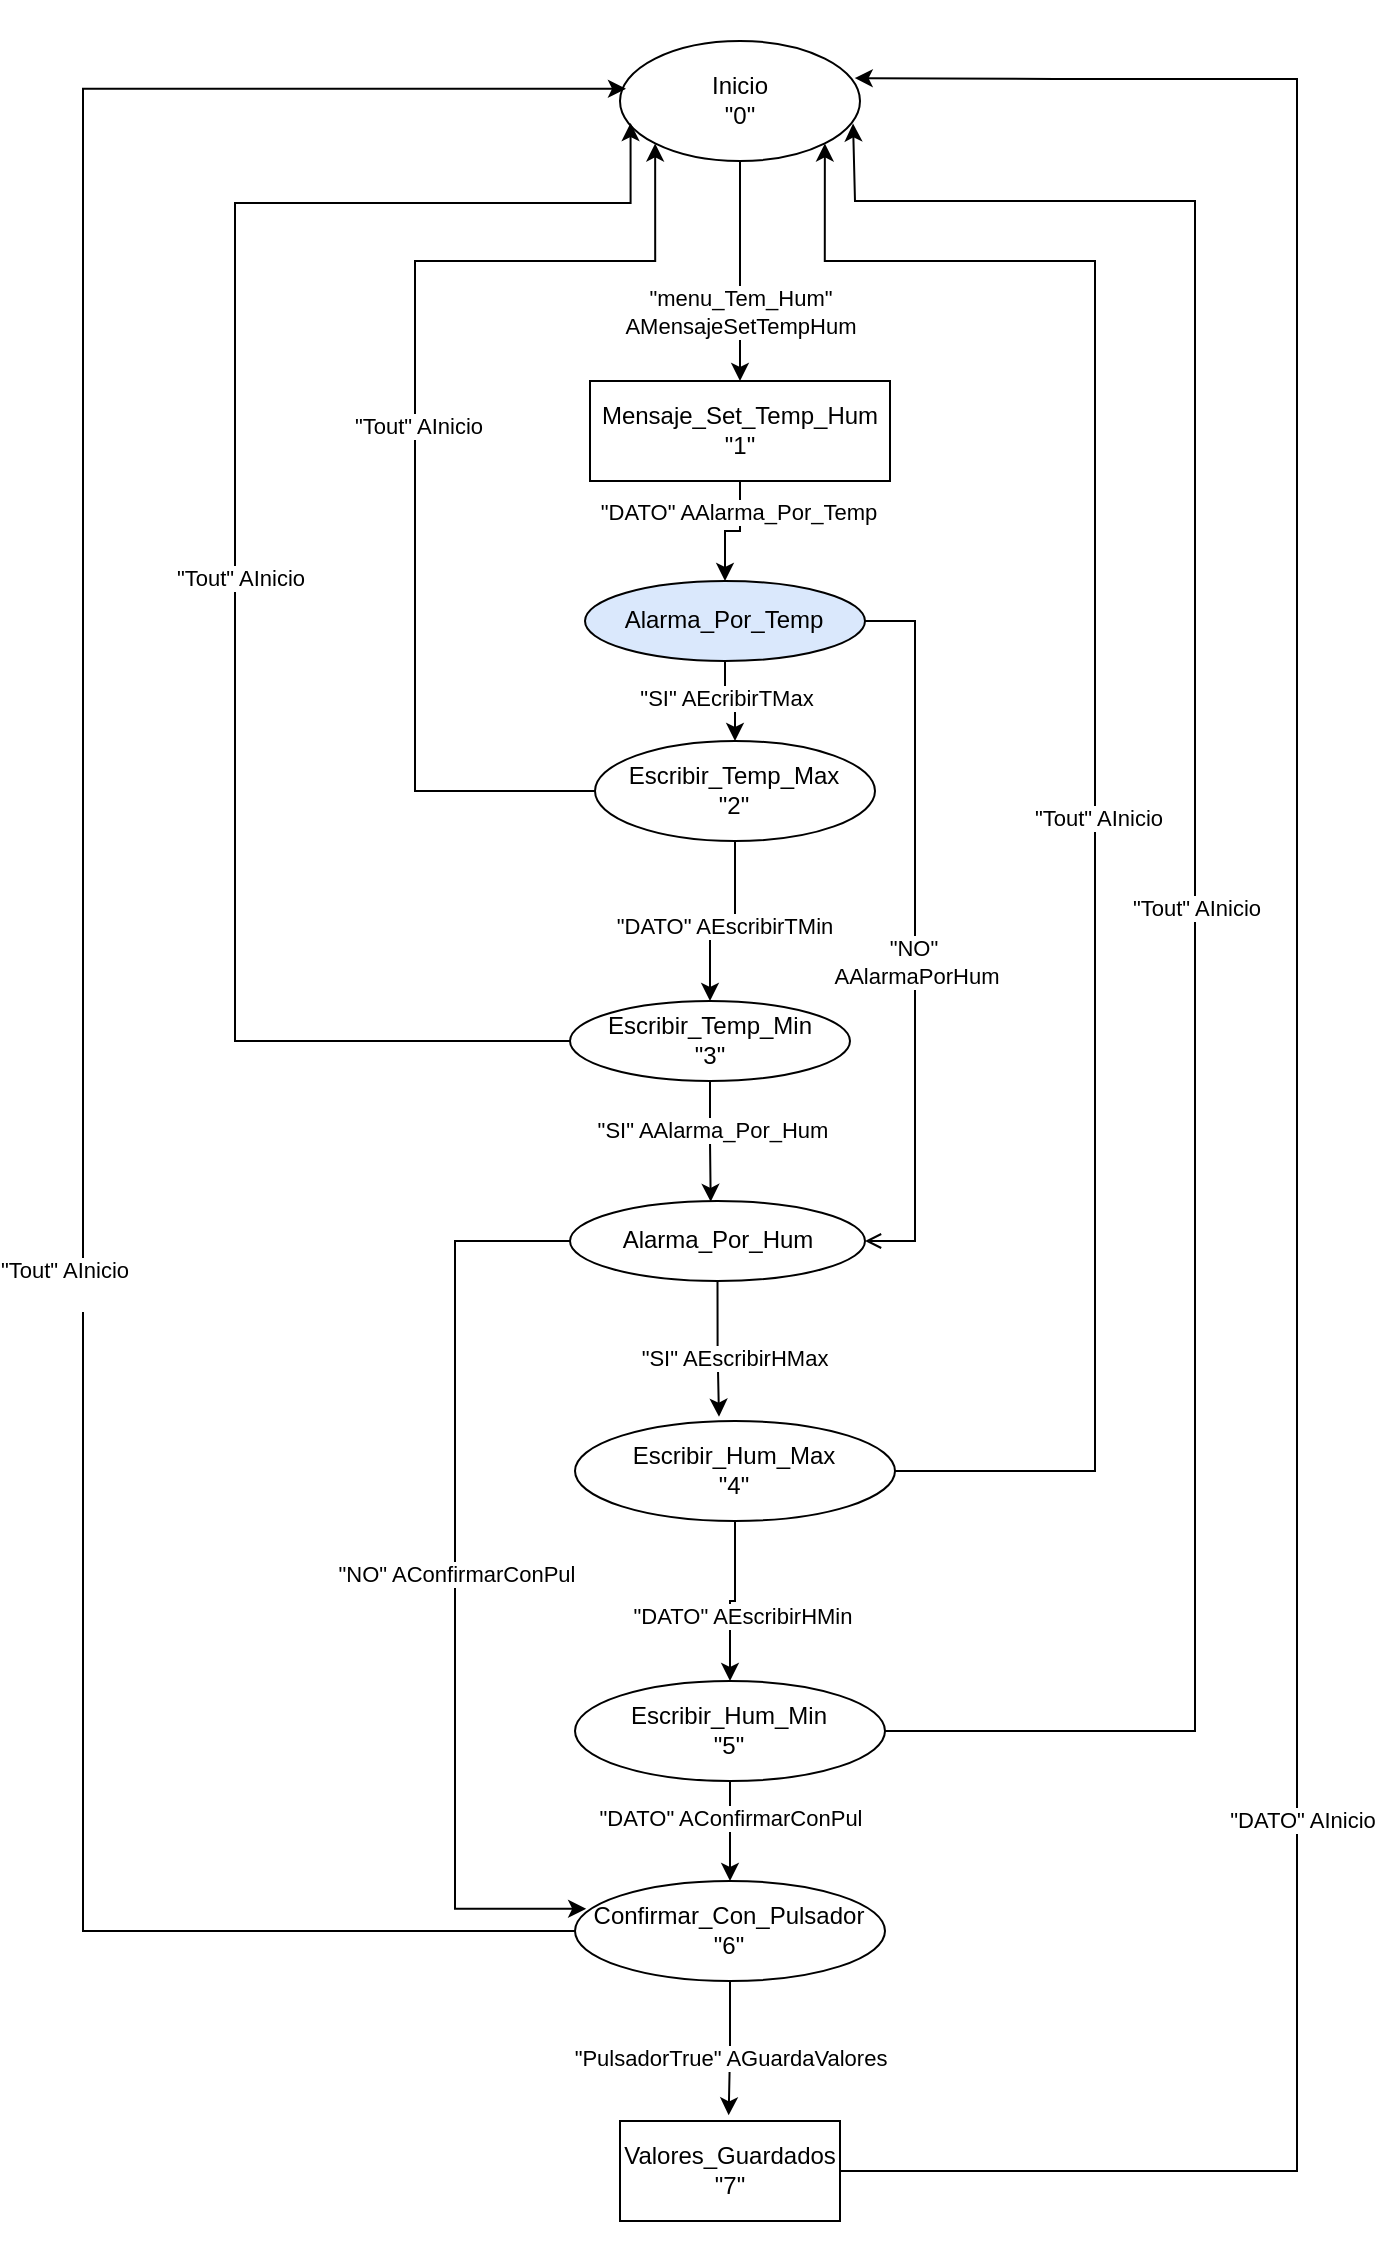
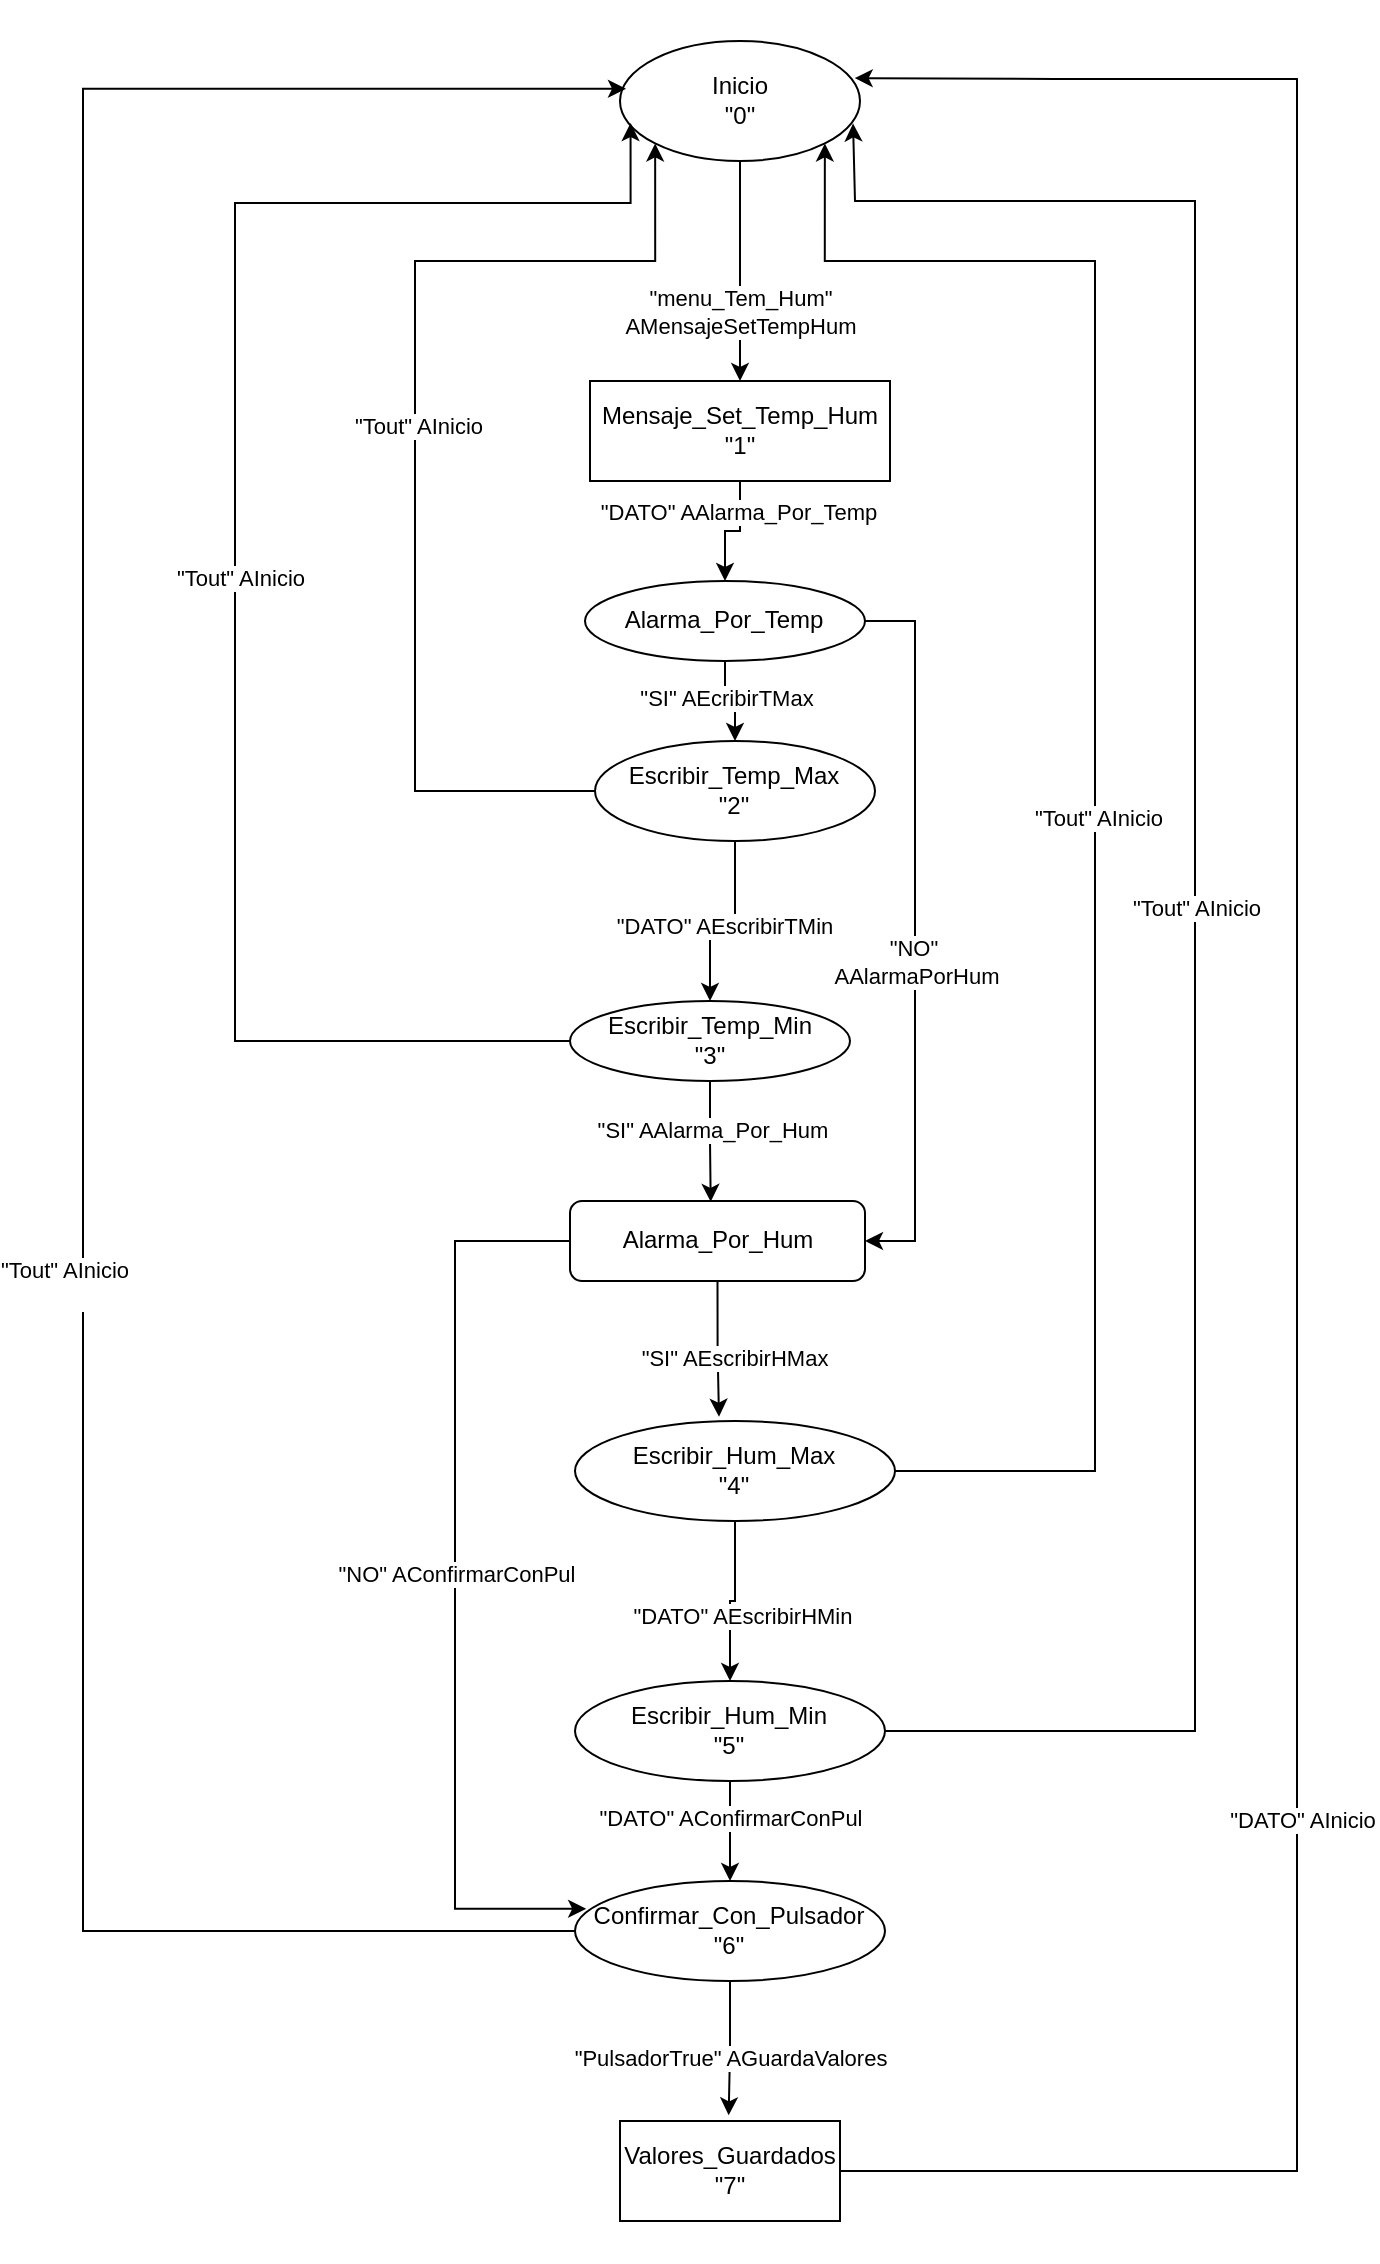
(725, 621) -> (725, 621)
(718, 1241) -> (718, 1241)
(877, 1241) -> (880, 1241)
